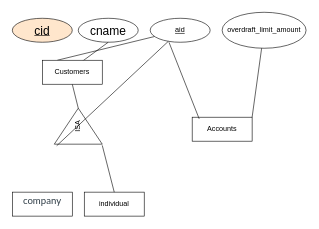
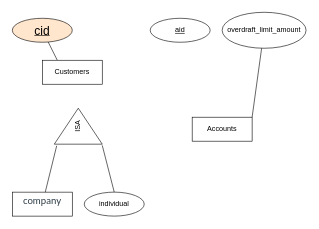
(108, 30) -> none
(127, 43) -> (53, 51)
(95, 52) -> none
(184, 81) -> none
(112, 94) -> (51, 169)
(75, 96) -> none
(114, 204) -> (114, 204)
